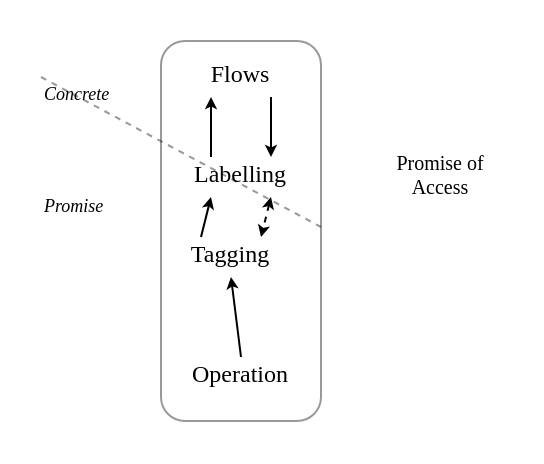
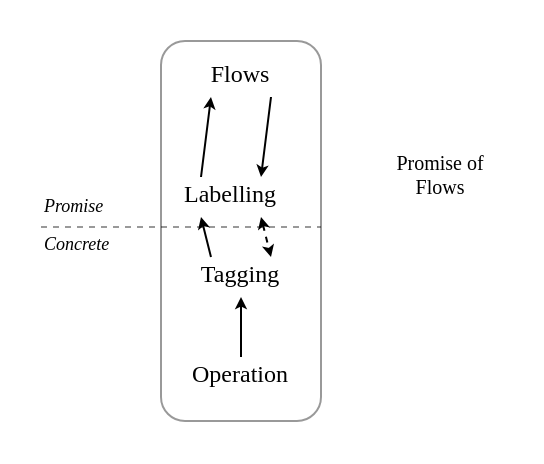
(81, 97) -> (81, 247)
(441, 175) -> (441, 175)
(241, 177) -> (231, 197)
(231, 257) -> (241, 277)
